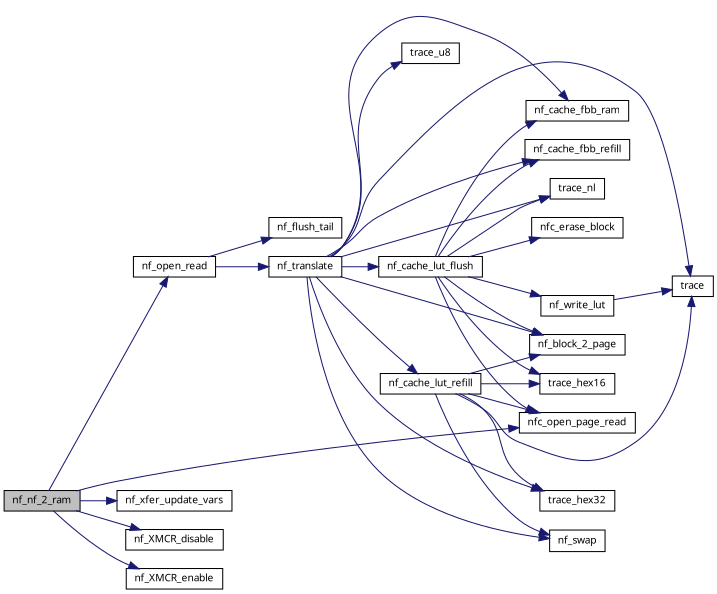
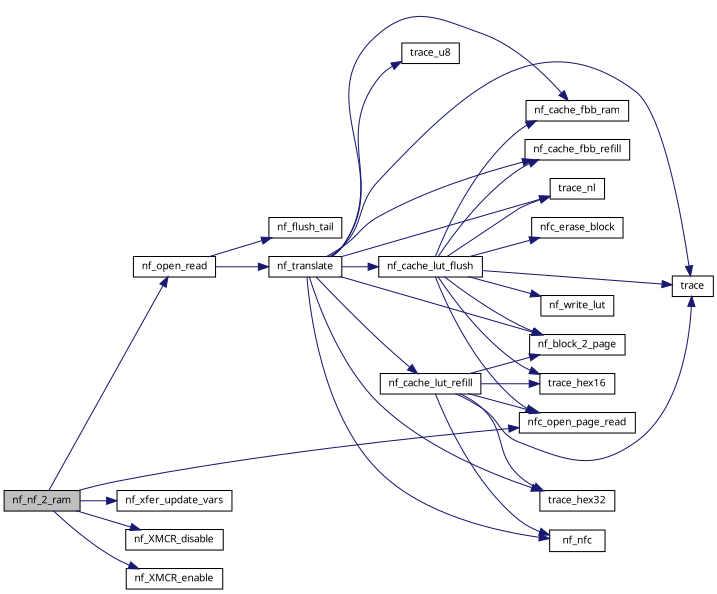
(638, 296) -> (572, 277)
(577, 541) -> (577, 541)
